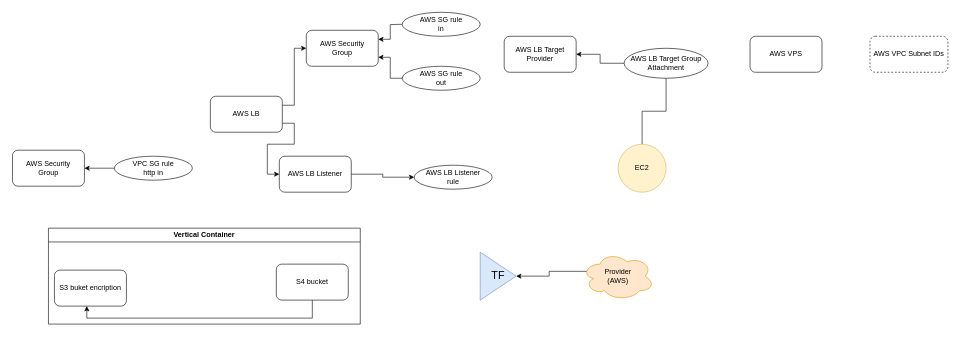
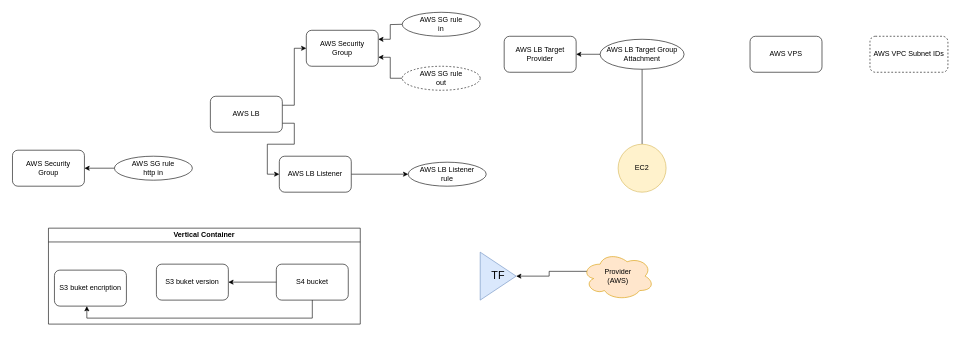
(666, 63) -> (642, 54)
(441, 78) -> (441, 78)
(153, 168) -> (153, 168)
(453, 177) -> (447, 174)
none -> (192, 282)
none -> (233, 282)
